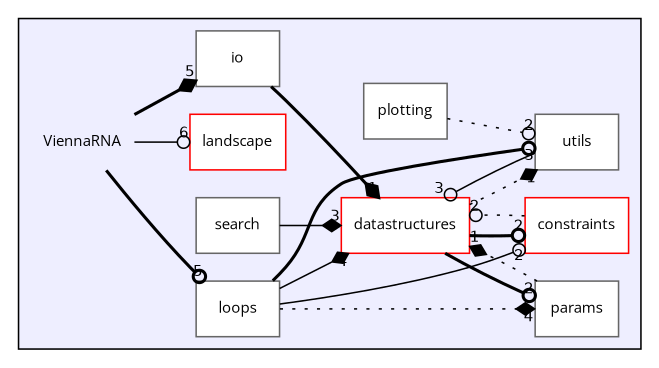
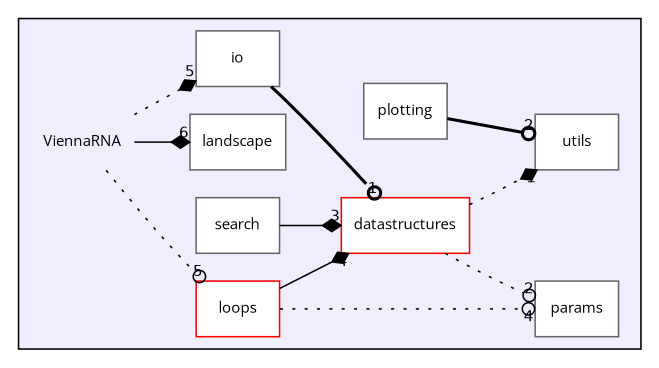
(157, 102) -> (157, 102)
(485, 125) -> (485, 125)
(319, 134) -> (319, 134)
(156, 142) -> (156, 142)
(238, 142) -> (238, 142)
(495, 171) -> none
(372, 174) -> none
(149, 222) -> (149, 222)
(577, 225) -> none
(512, 267) -> none
(484, 274) -> (484, 274)
(238, 309) -> (238, 309)
(401, 309) -> (401, 309)
